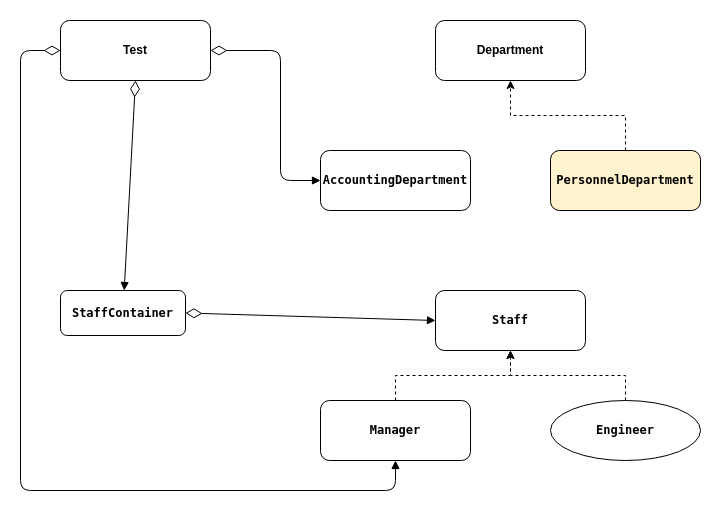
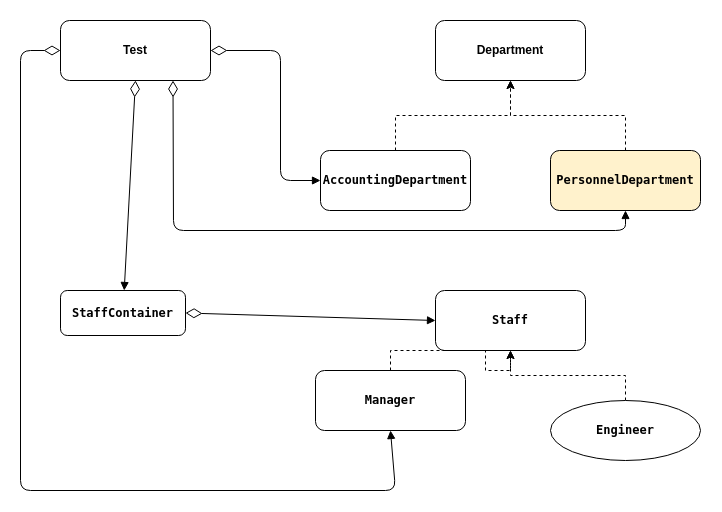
none -> (435, 116)
none -> (340, 231)
(396, 431) -> (391, 401)
